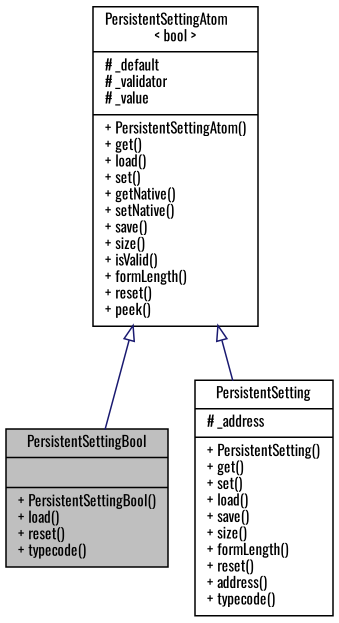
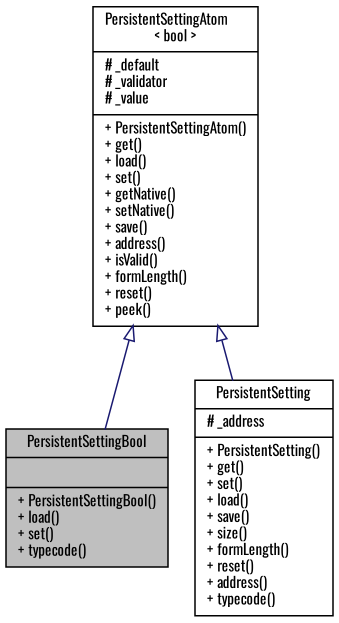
(125, 244) -> (135, 244)
(41, 535) -> (36, 535)
